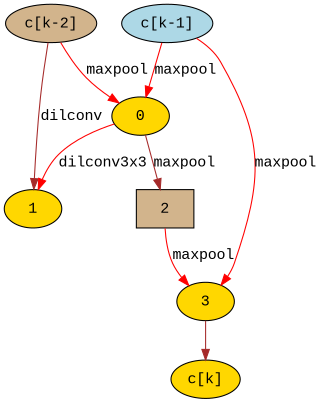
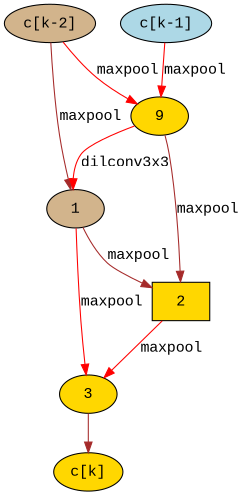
(71, 116) -> (90, 116)
(141, 116) -> (160, 116)
(254, 151) -> (79, 296)
(33, 209) -> (76, 209)
(165, 209) -> (181, 301)
none -> (106, 262)
